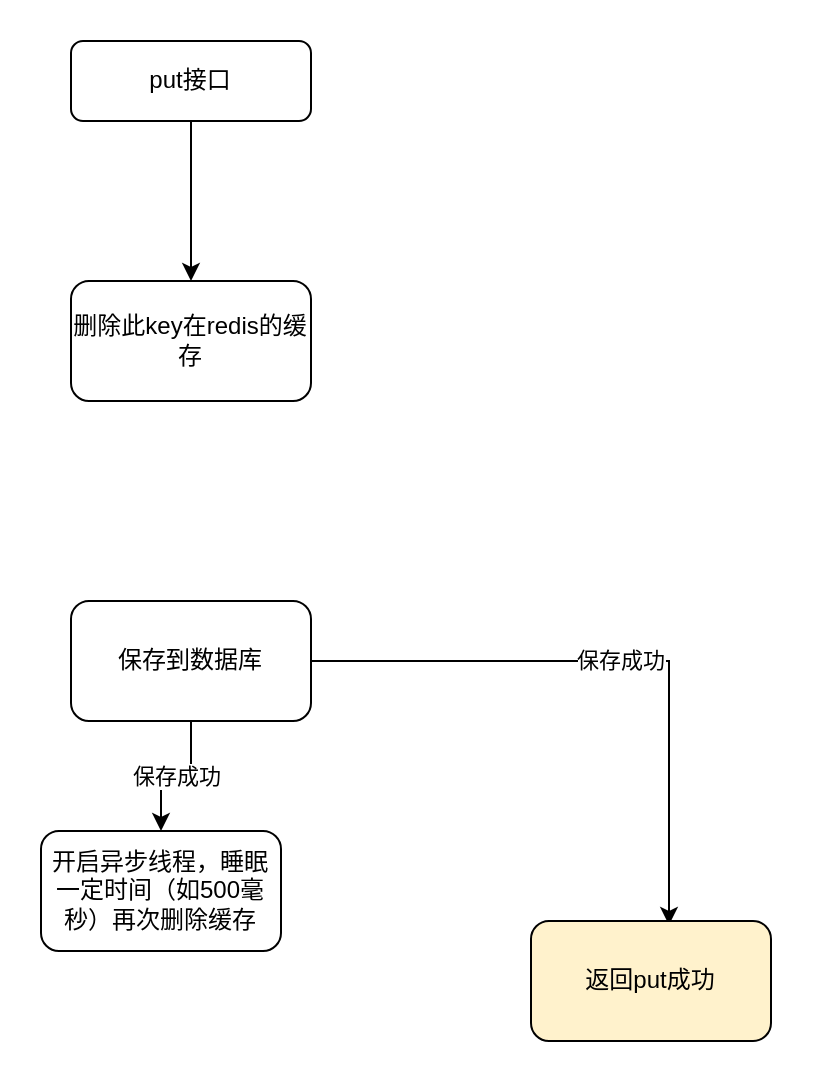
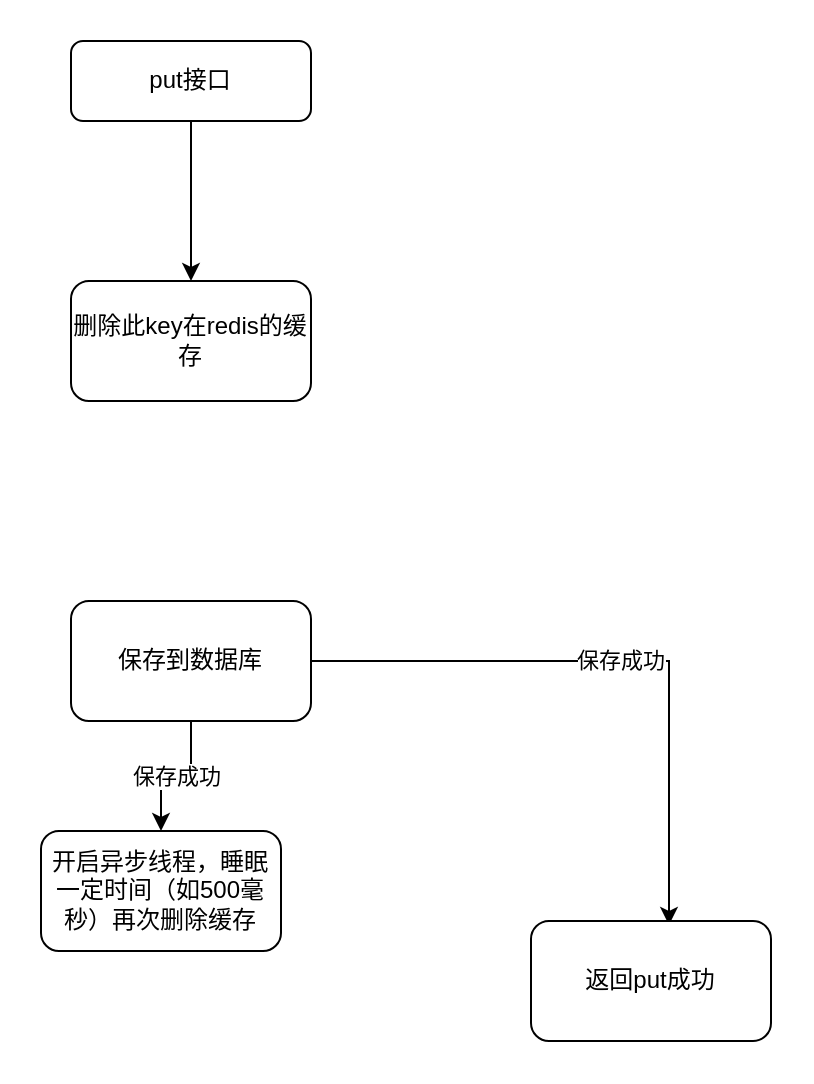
(651, 981) -> (651, 981)
